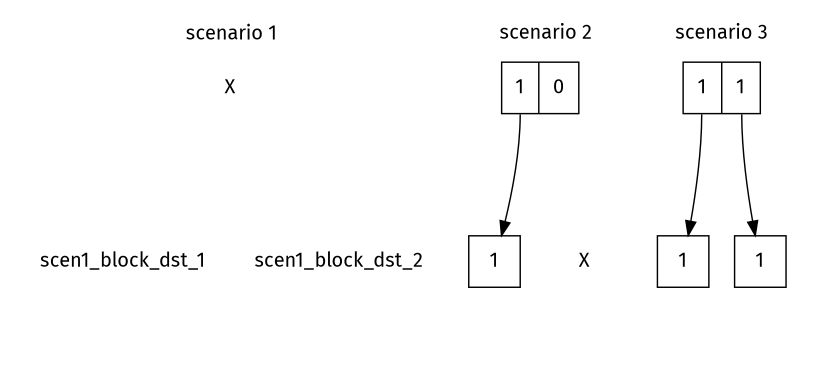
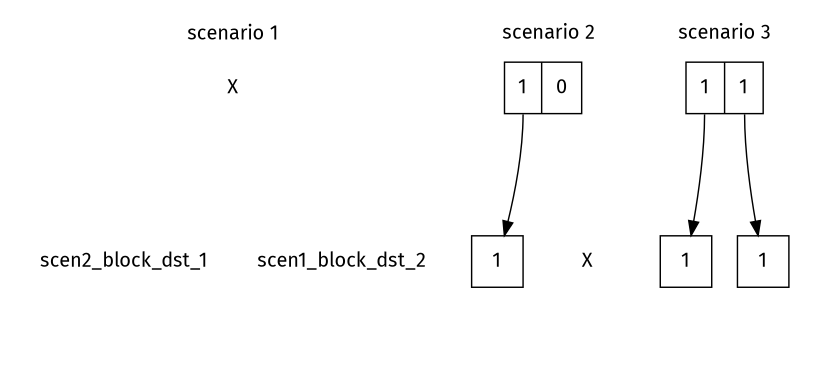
(123, 262) -> (124, 262)
